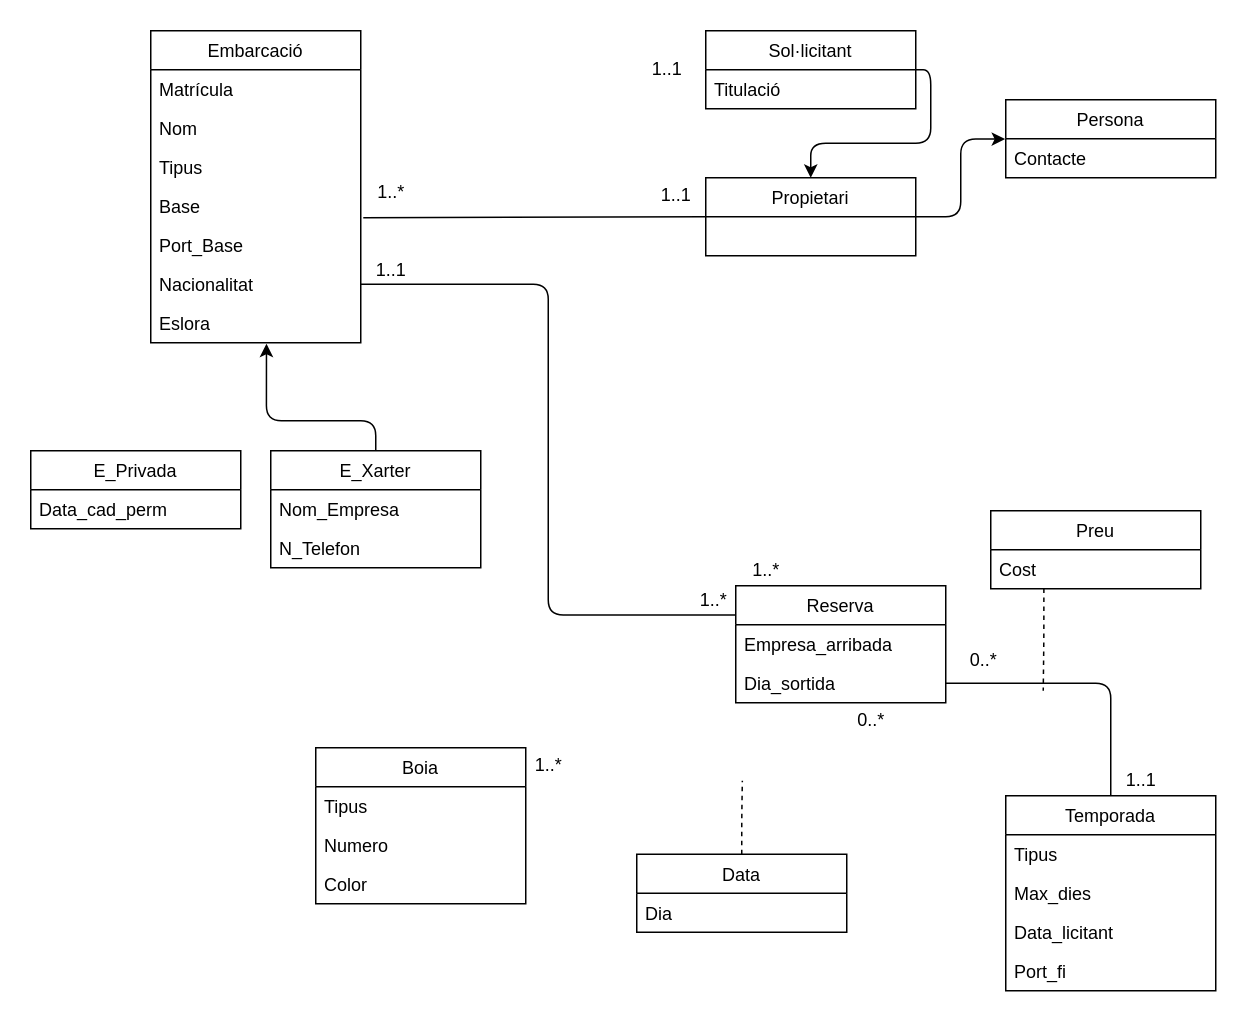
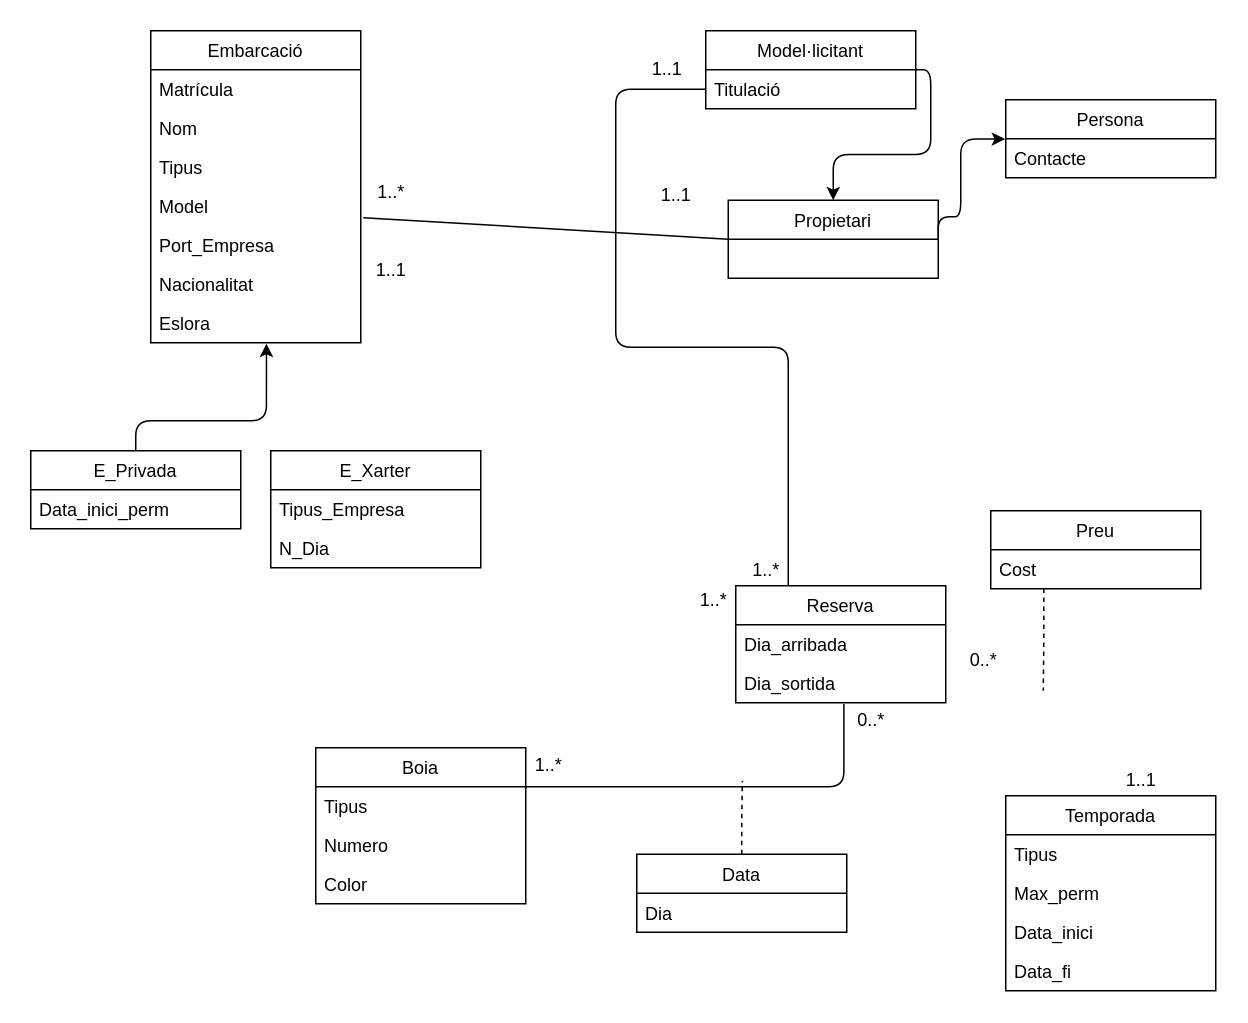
(810, 51) -> (810, 51)
(179, 207) -> (182, 207)
(811, 217) -> (833, 239)
(204, 246) -> (219, 246)
none -> (650, 347)
none -> (191, 421)
(330, 421) -> none
(548, 448) -> none
(105, 510) -> (108, 510)
(334, 510) -> (342, 510)
(322, 549) -> (302, 549)
(822, 645) -> (800, 645)
(1078, 683) -> none
none -> (721, 787)
(1052, 894) -> (1054, 894)
(1073, 933) -> (1057, 933)
(1047, 972) -> (1047, 972)
